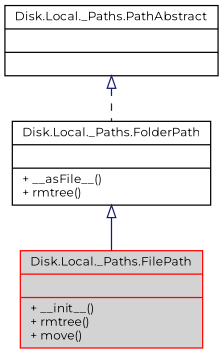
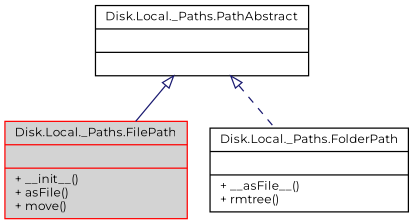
(111, 234) -> (151, 103)
(60, 322) -> (42, 193)
